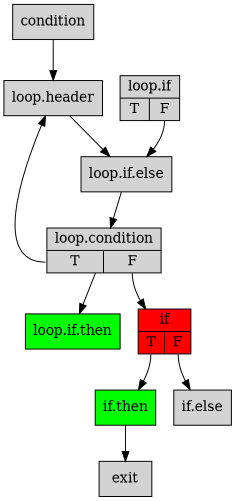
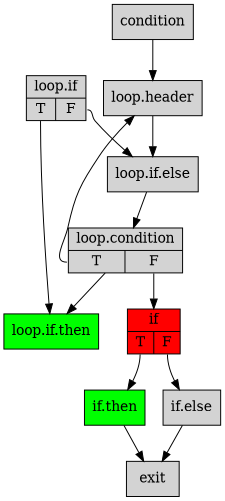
none -> (43, 212)
none -> (175, 439)
